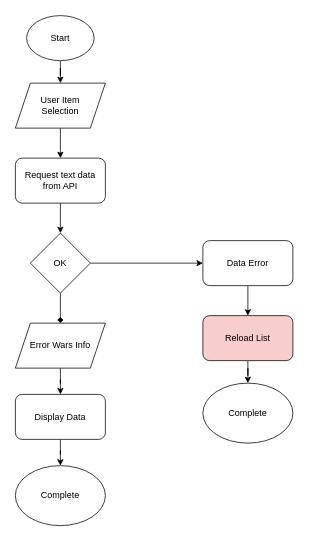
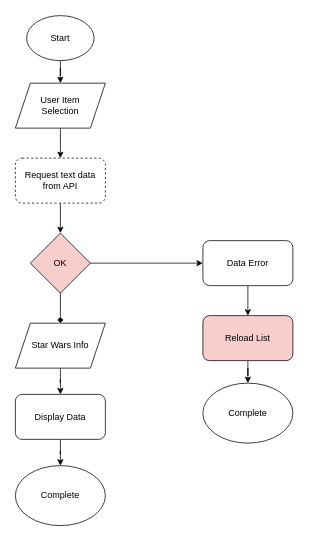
(60, 180) -> (60, 180)
(60, 263) -> (60, 263)
(60, 345) -> (60, 345)
